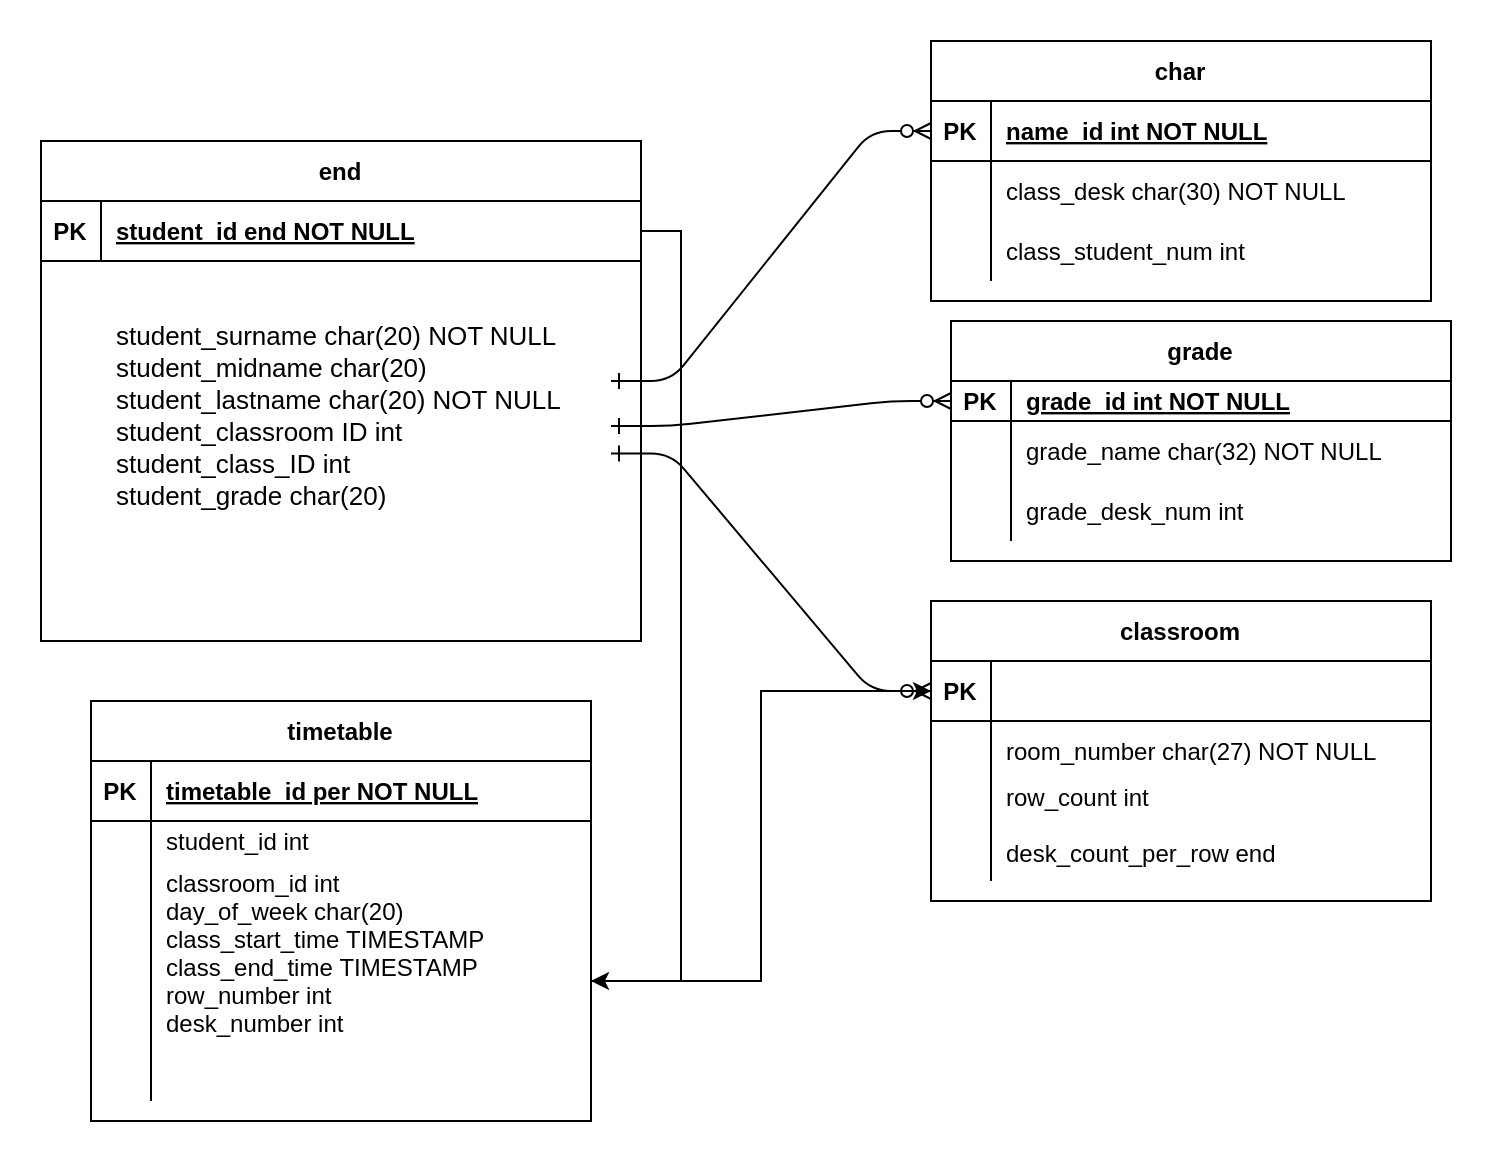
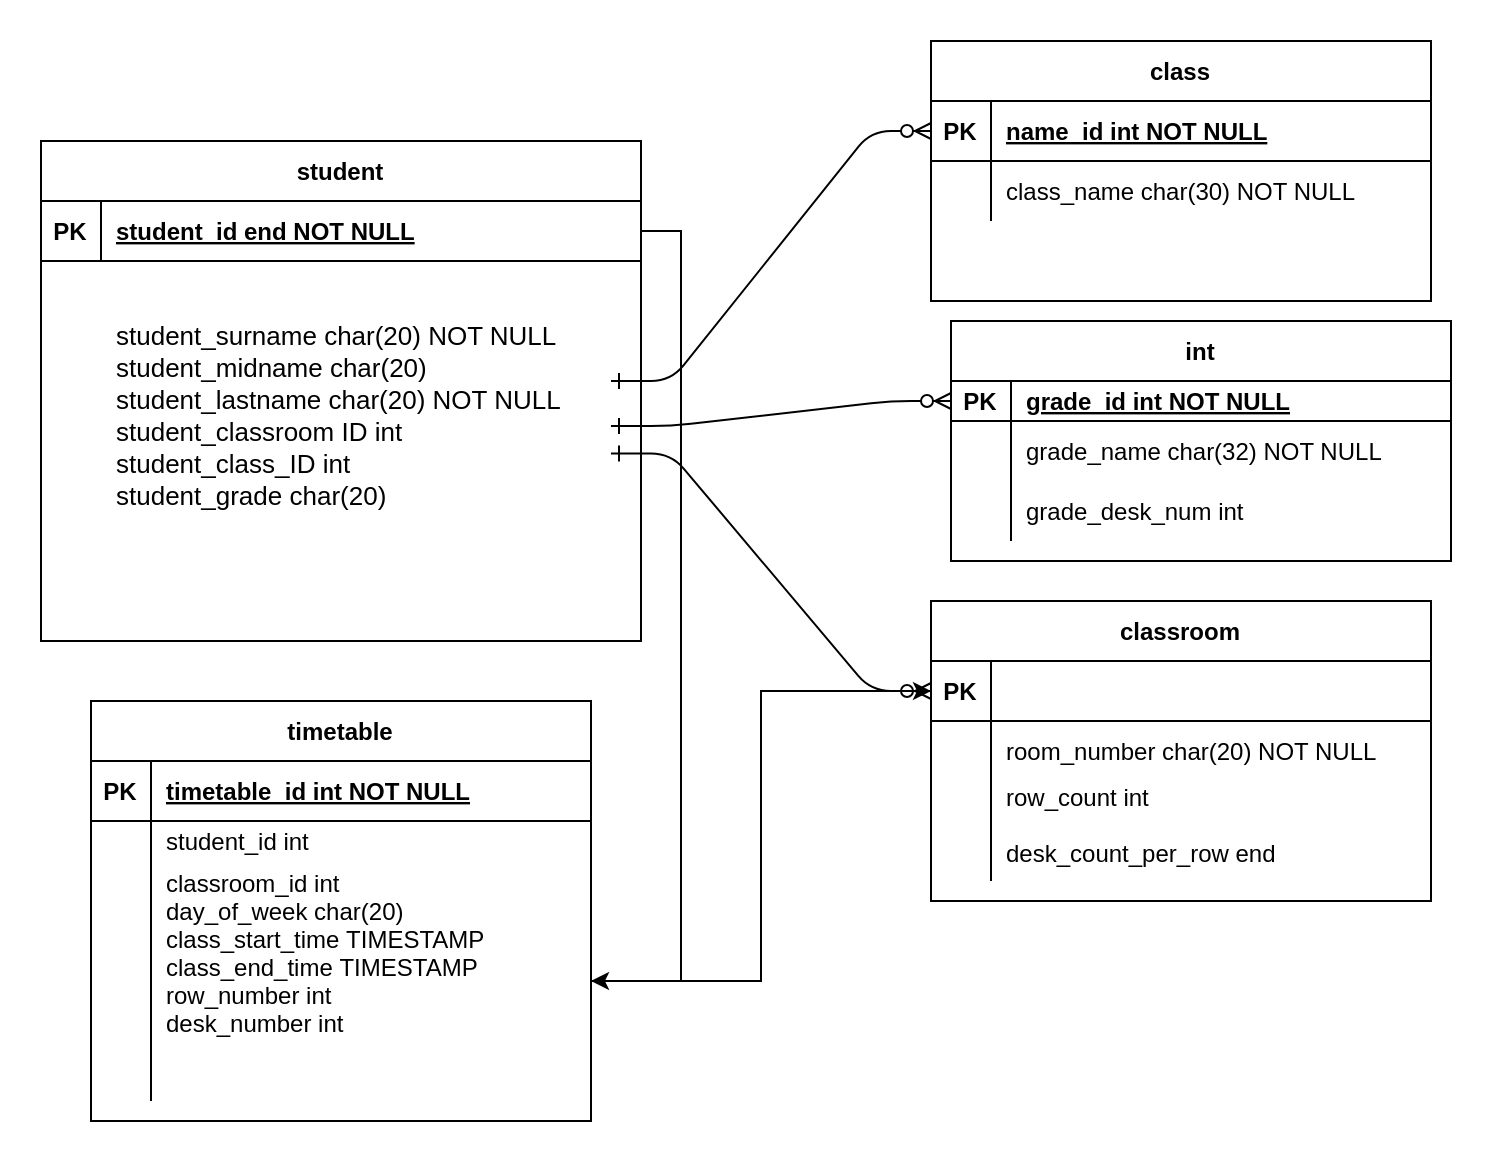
(1180, 72) -> (1180, 72)
(340, 172) -> (340, 172)
(1182, 192) -> (1182, 192)
(1211, 251) -> none
(1200, 352) -> (1200, 352)
(1198, 752) -> (1198, 752)
(318, 792) -> (315, 792)
